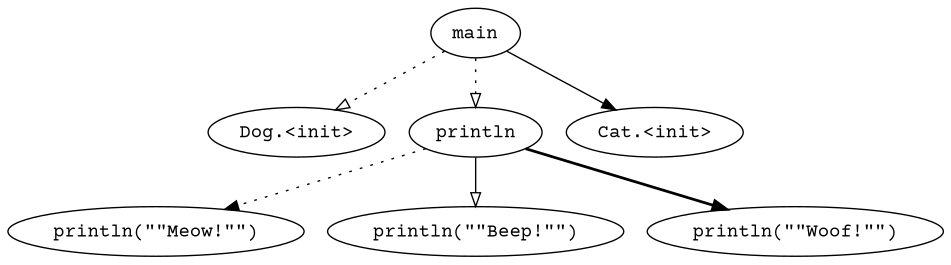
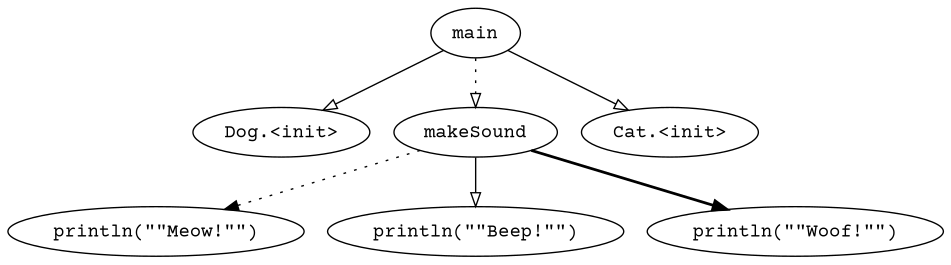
(396, 77) -> (389, 77)
(555, 77) -> (562, 77)
(476, 132) -> (476, 132)
